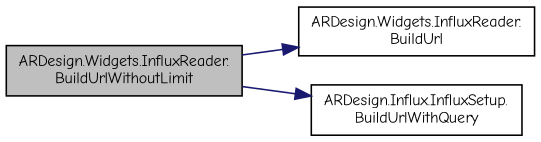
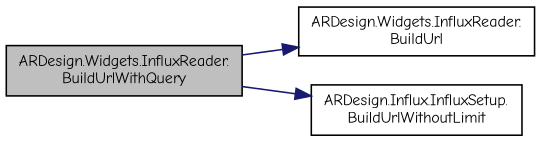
(124, 71) -> (124, 71)
(417, 110) -> (417, 110)
